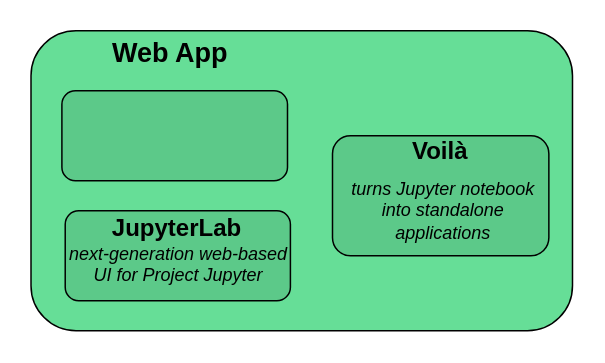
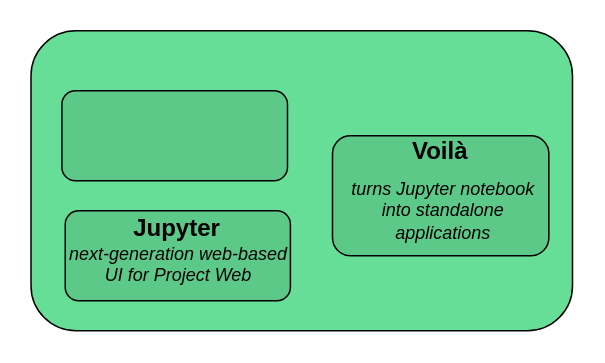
(170, 53) -> none
(177, 227) -> (177, 227)
(179, 276) -> (179, 276)
